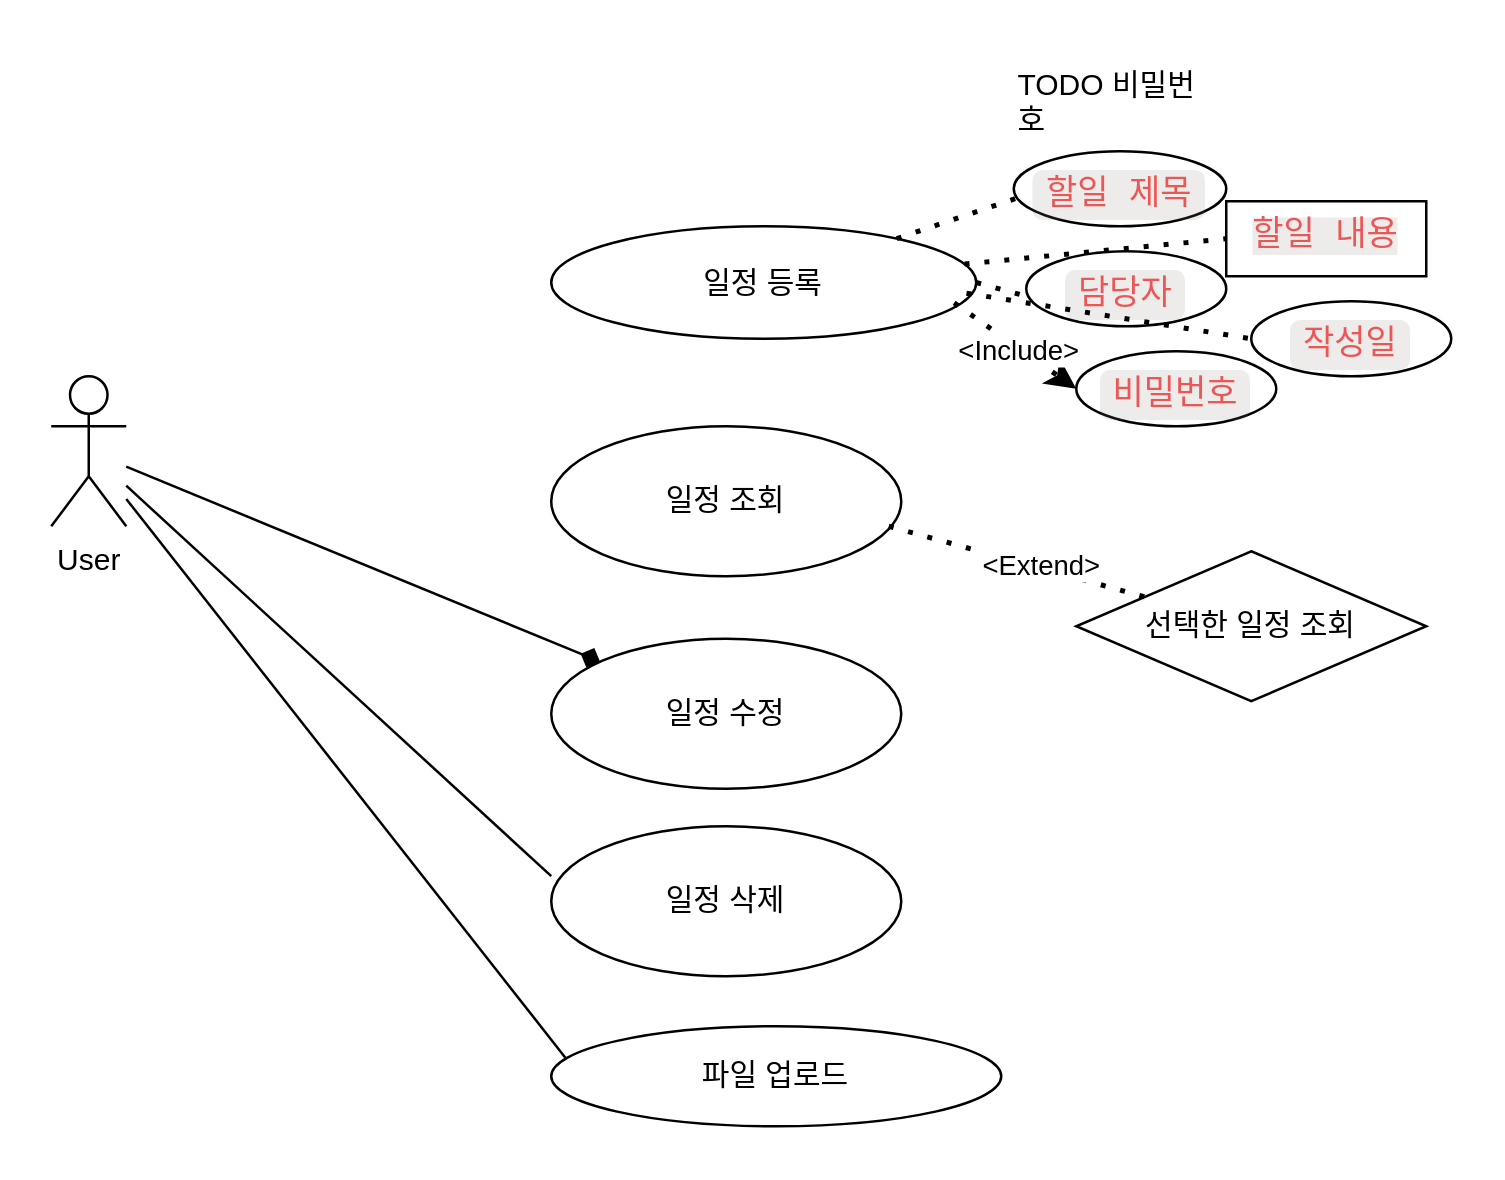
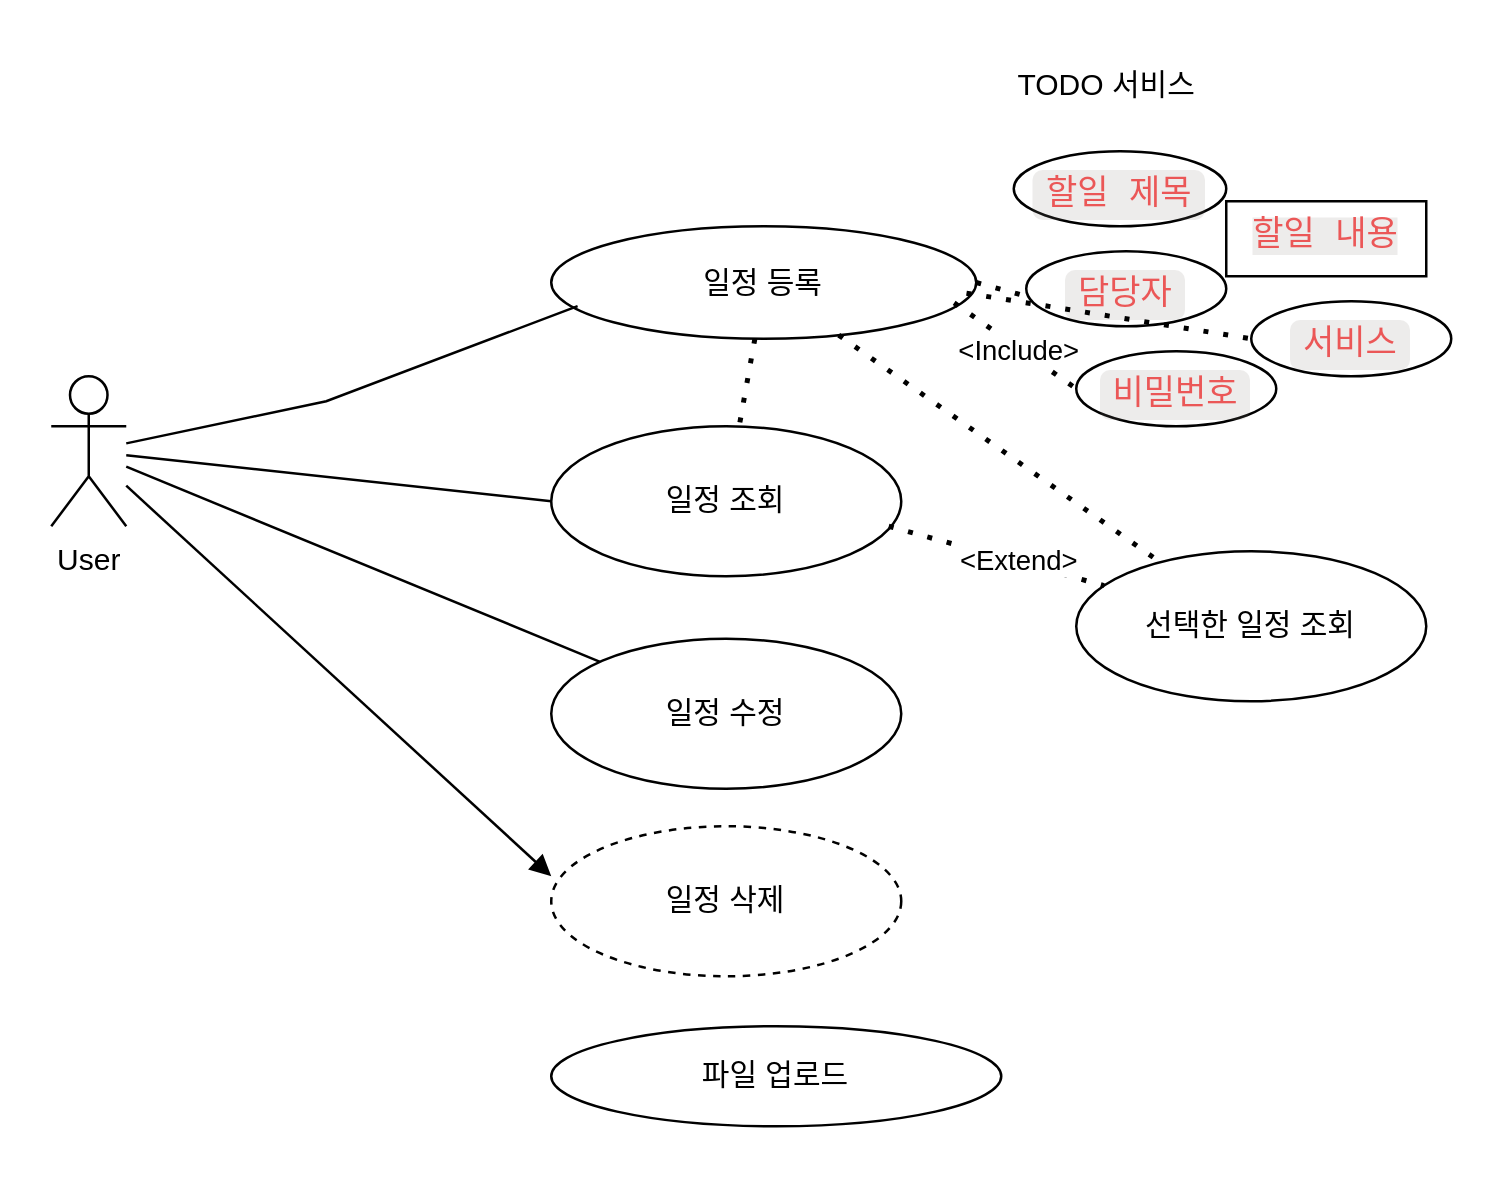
(1116, 105) -> (1102, 87)
(918, 232) -> (740, 420)
(986, 262) -> (1154, 558)
(1351, 339) -> (1351, 339)
(1057, 375) -> (1066, 381)
none -> (356, 390)
none -> (338, 478)
(1251, 626) -> (1251, 626)
(581, 654) -> (590, 658)
(346, 778) -> none
(542, 868) -> (535, 861)
(726, 901) -> (726, 901)
